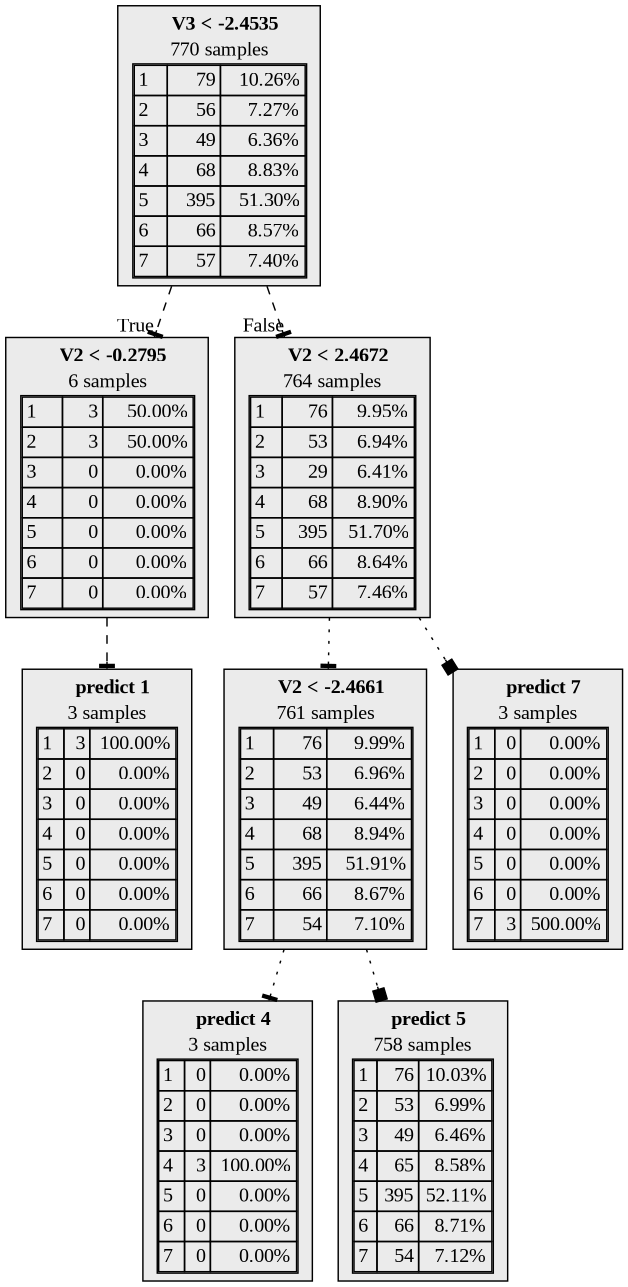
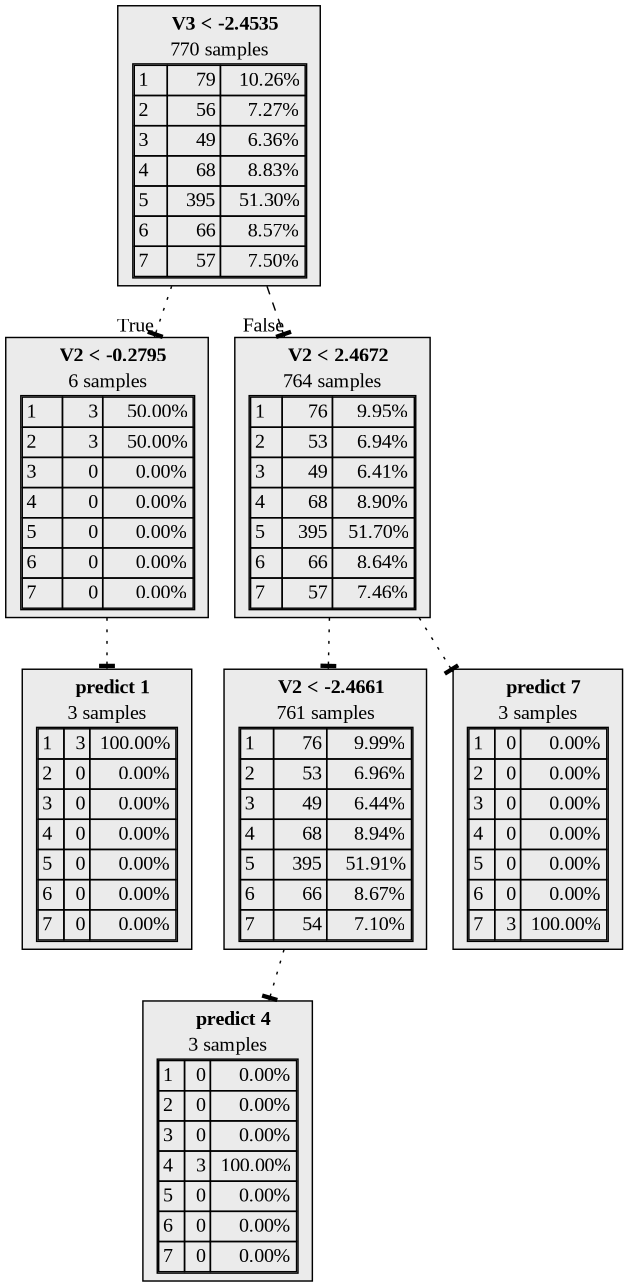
(274, 261) -> (274, 261)
(164, 308) -> (164, 308)
(318, 472) -> (318, 472)
(432, 639) -> (432, 639)
(107, 640) -> (107, 640)
(567, 924) -> (567, 924)
(423, 1141) -> none
